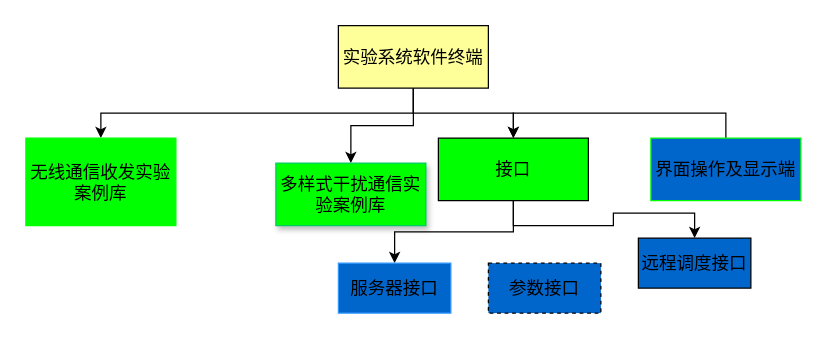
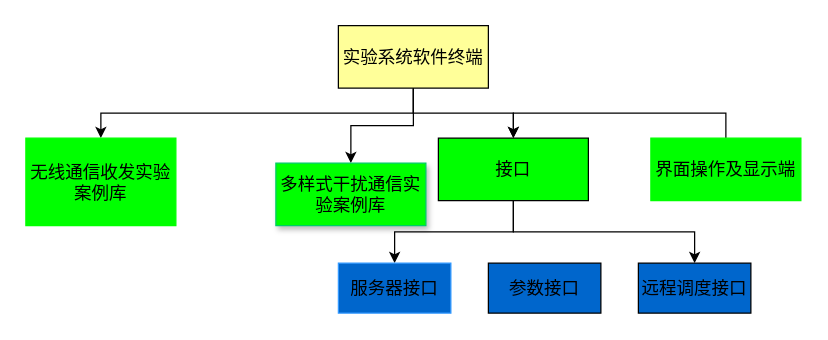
(726, 169) -> (726, 169)
(694, 263) -> (694, 288)
(544, 288) -> (544, 288)
